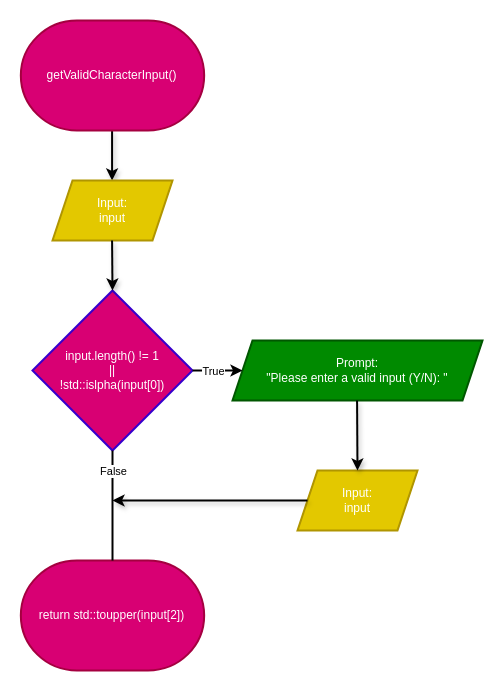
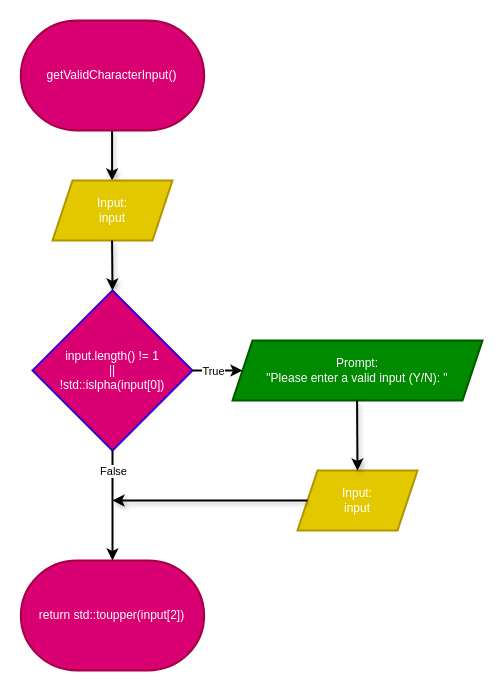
(113, 553) -> (113, 550)
